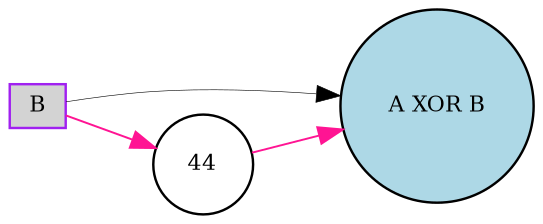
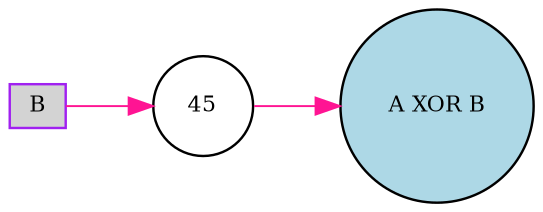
(191, 90) -> none
(203, 164) -> (203, 106)
